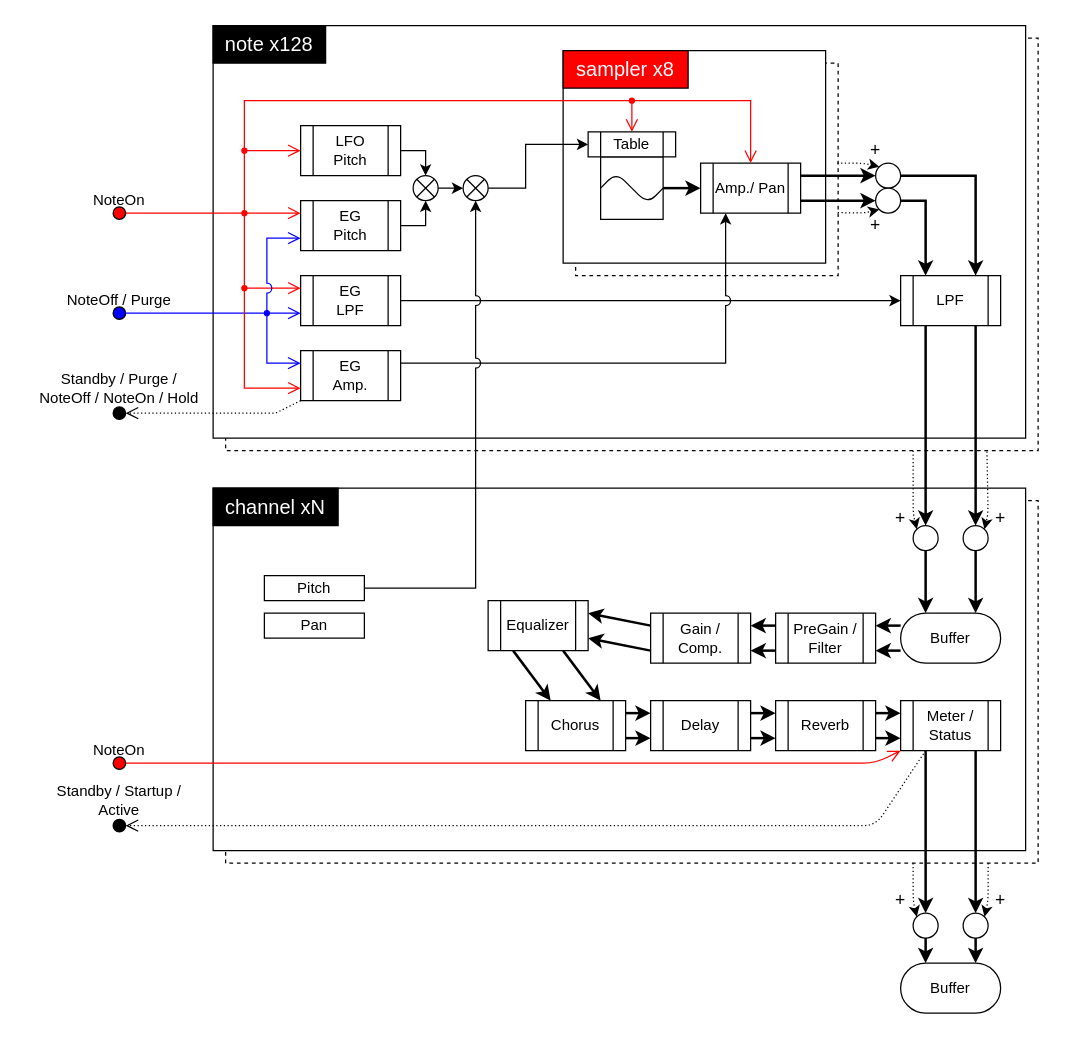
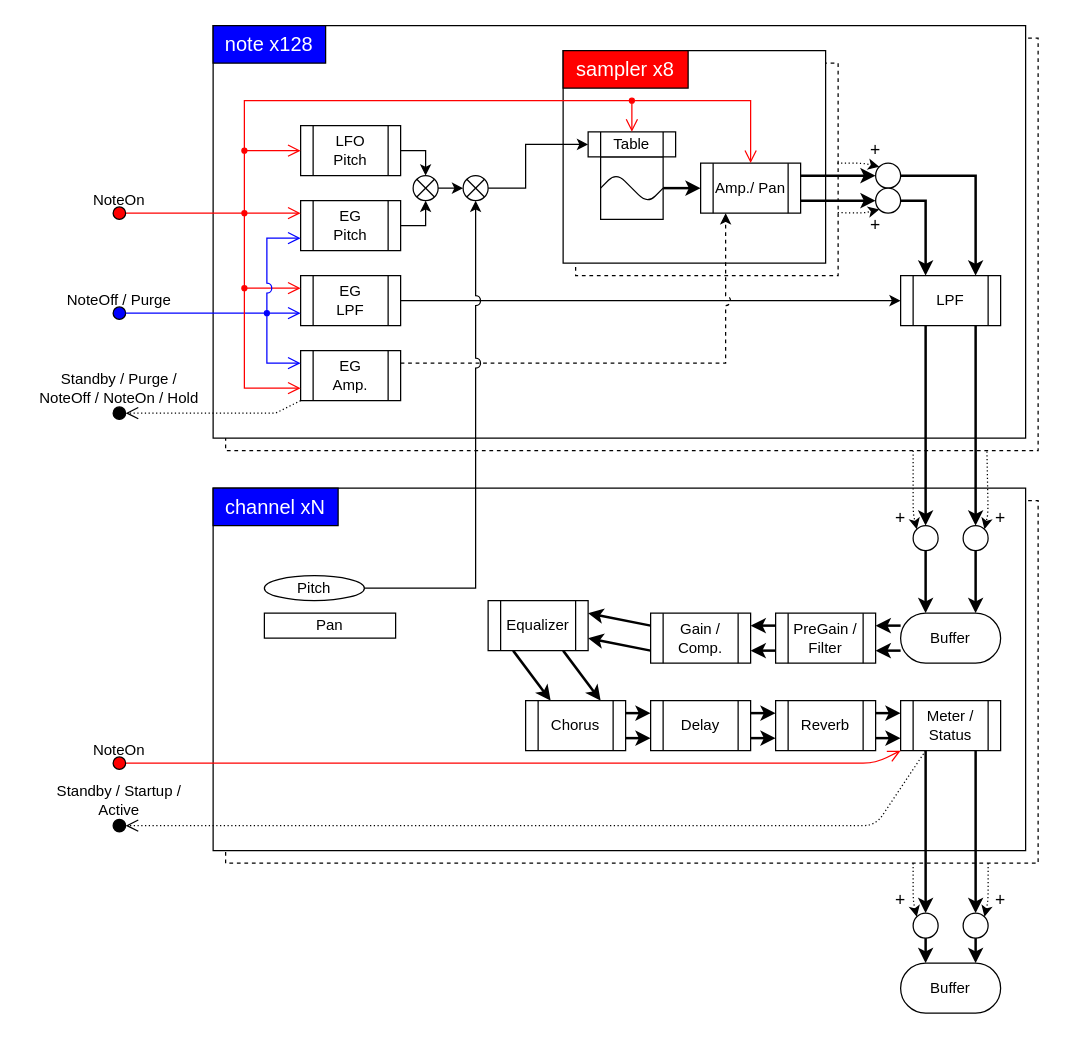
(269, 44) -> (269, 44)
(635, 363) -> (635, 363)
(276, 507) -> (276, 507)
(314, 588) -> (314, 588)
(314, 626) -> (330, 626)
